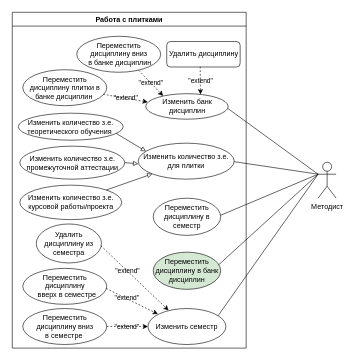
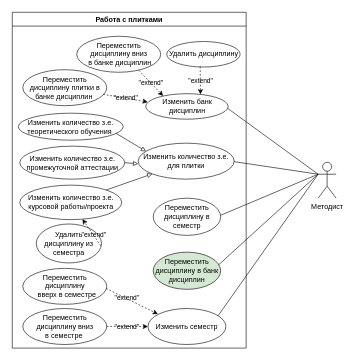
(204, 54) -> (204, 54)
(124, 268) -> (91, 232)
